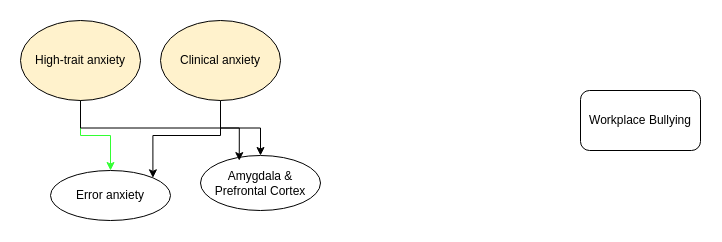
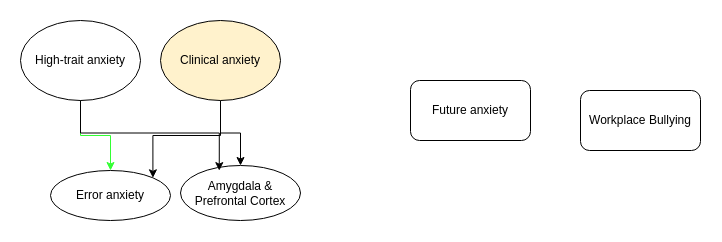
(81, 61) -> (81, 61)
none -> (471, 111)
(261, 183) -> (241, 193)
